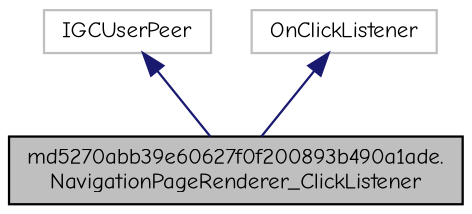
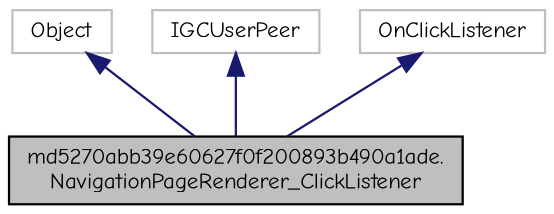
none -> (62, 32)
